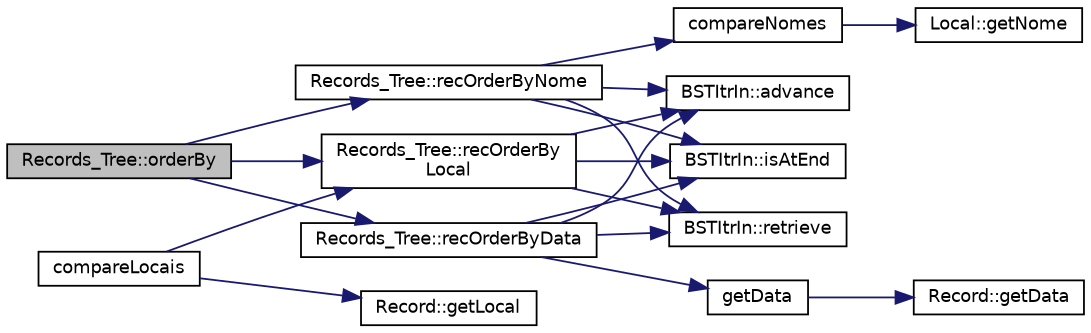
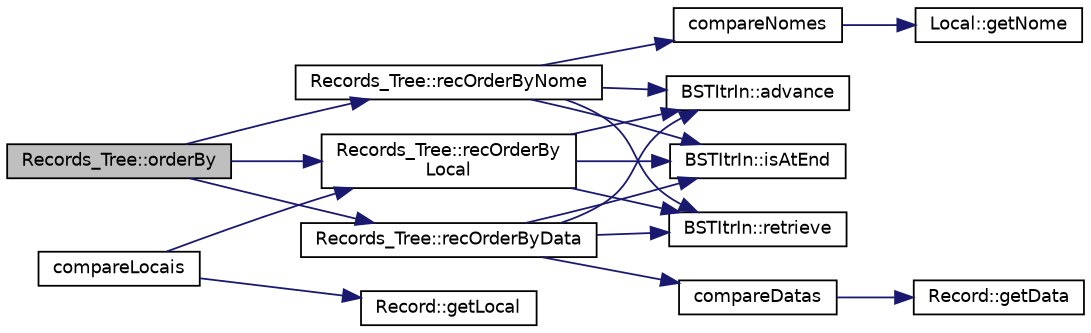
(758, 297) -> (758, 297)
